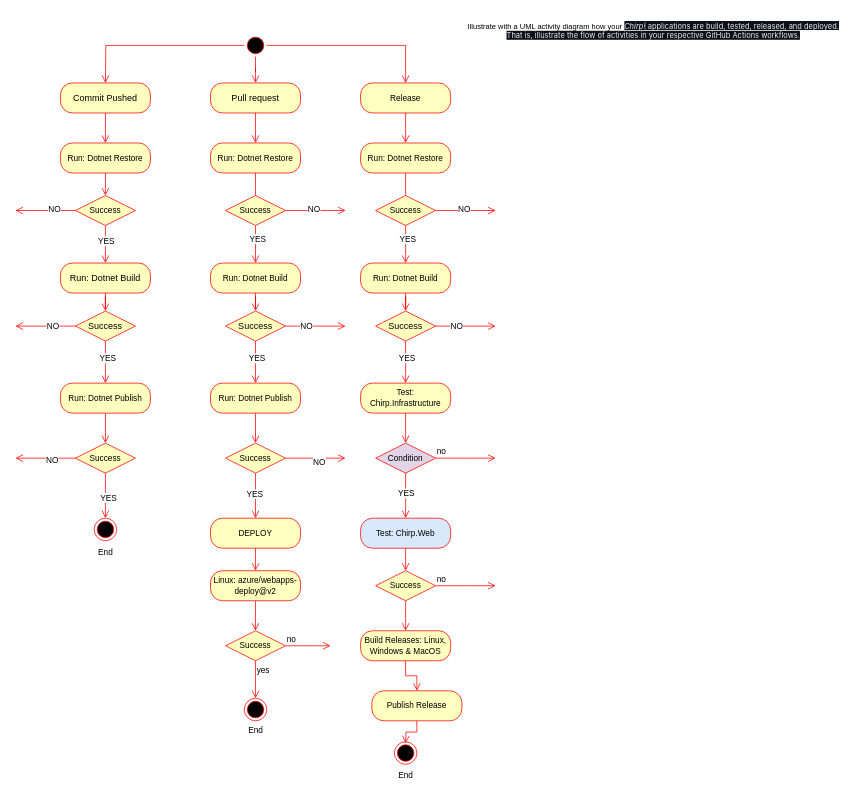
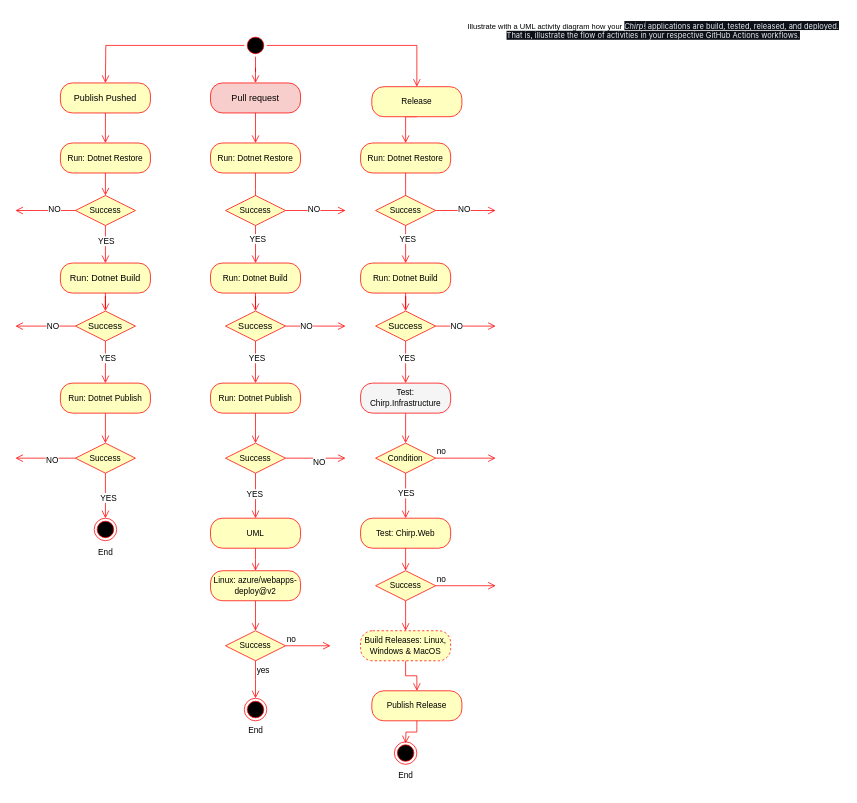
(105, 98) -> (105, 98)
(255, 98) -> (255, 98)
(405, 98) -> (417, 102)
(405, 398) -> (405, 398)
(405, 458) -> (405, 458)
(255, 533) -> (255, 533)
(405, 533) -> (405, 533)
(405, 645) -> (405, 645)
